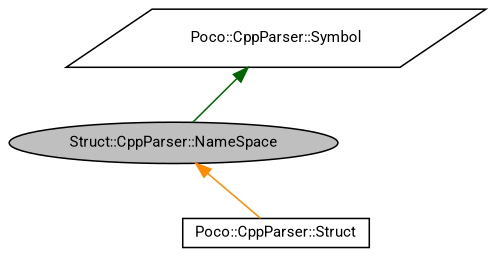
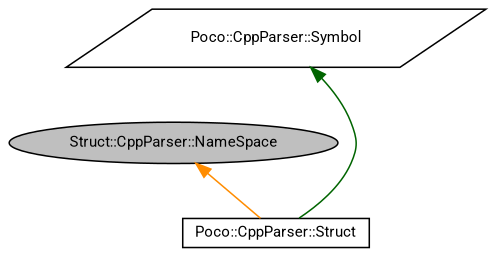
(215, 100) -> (354, 154)
